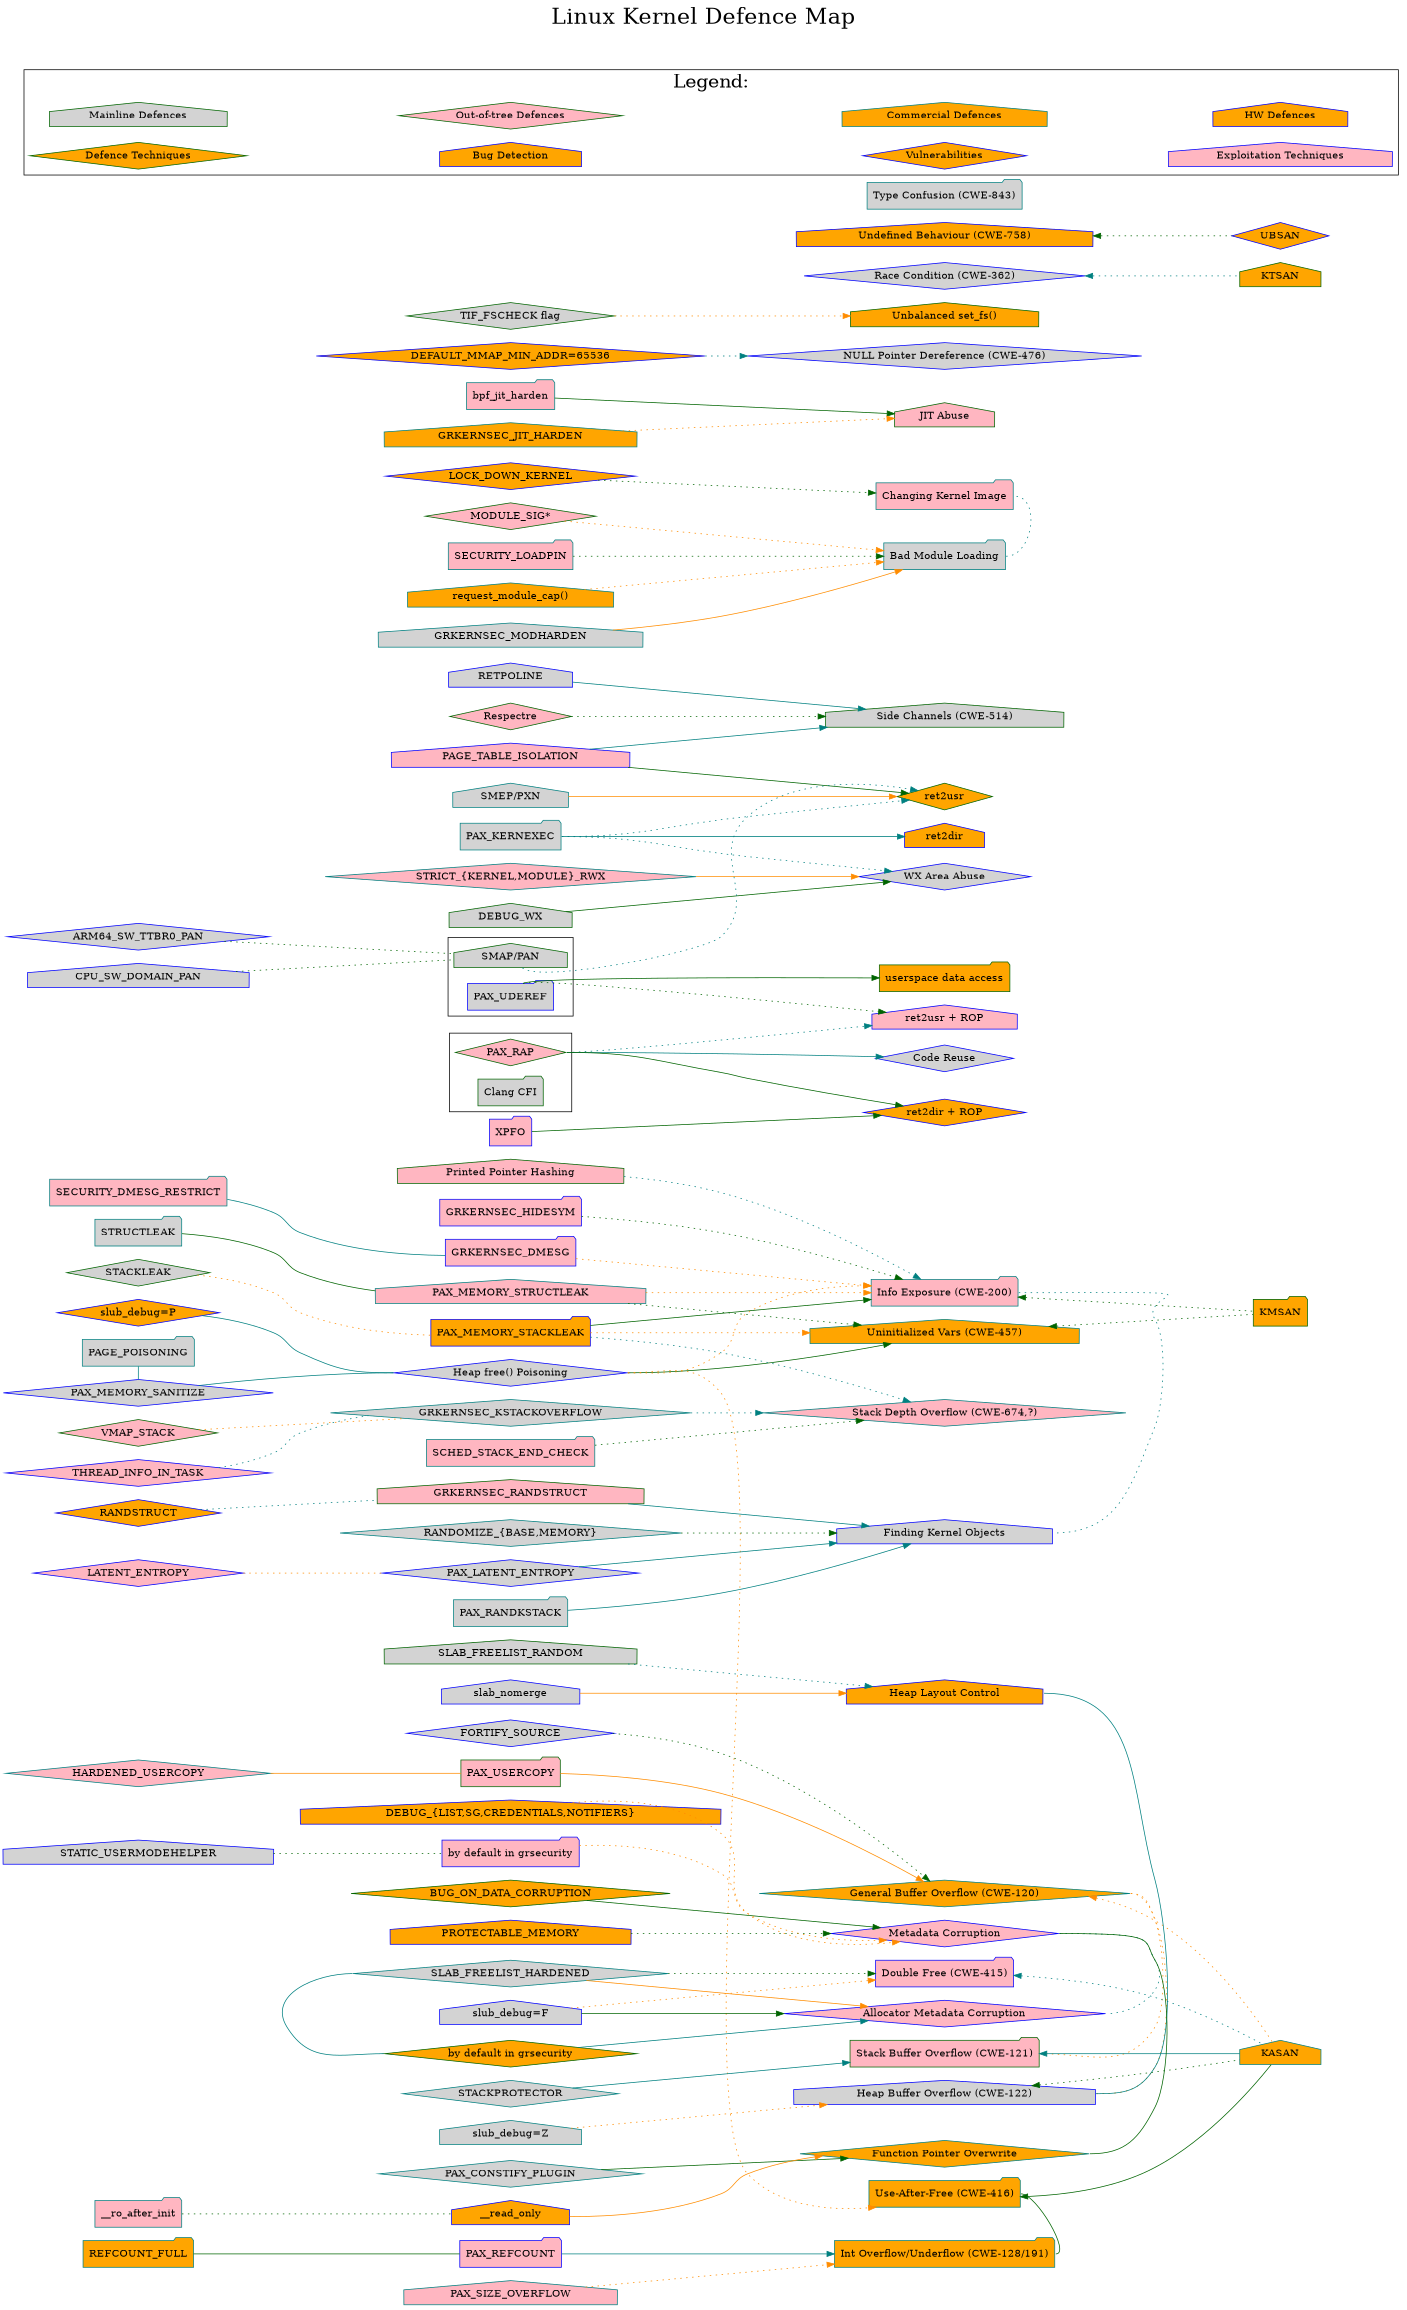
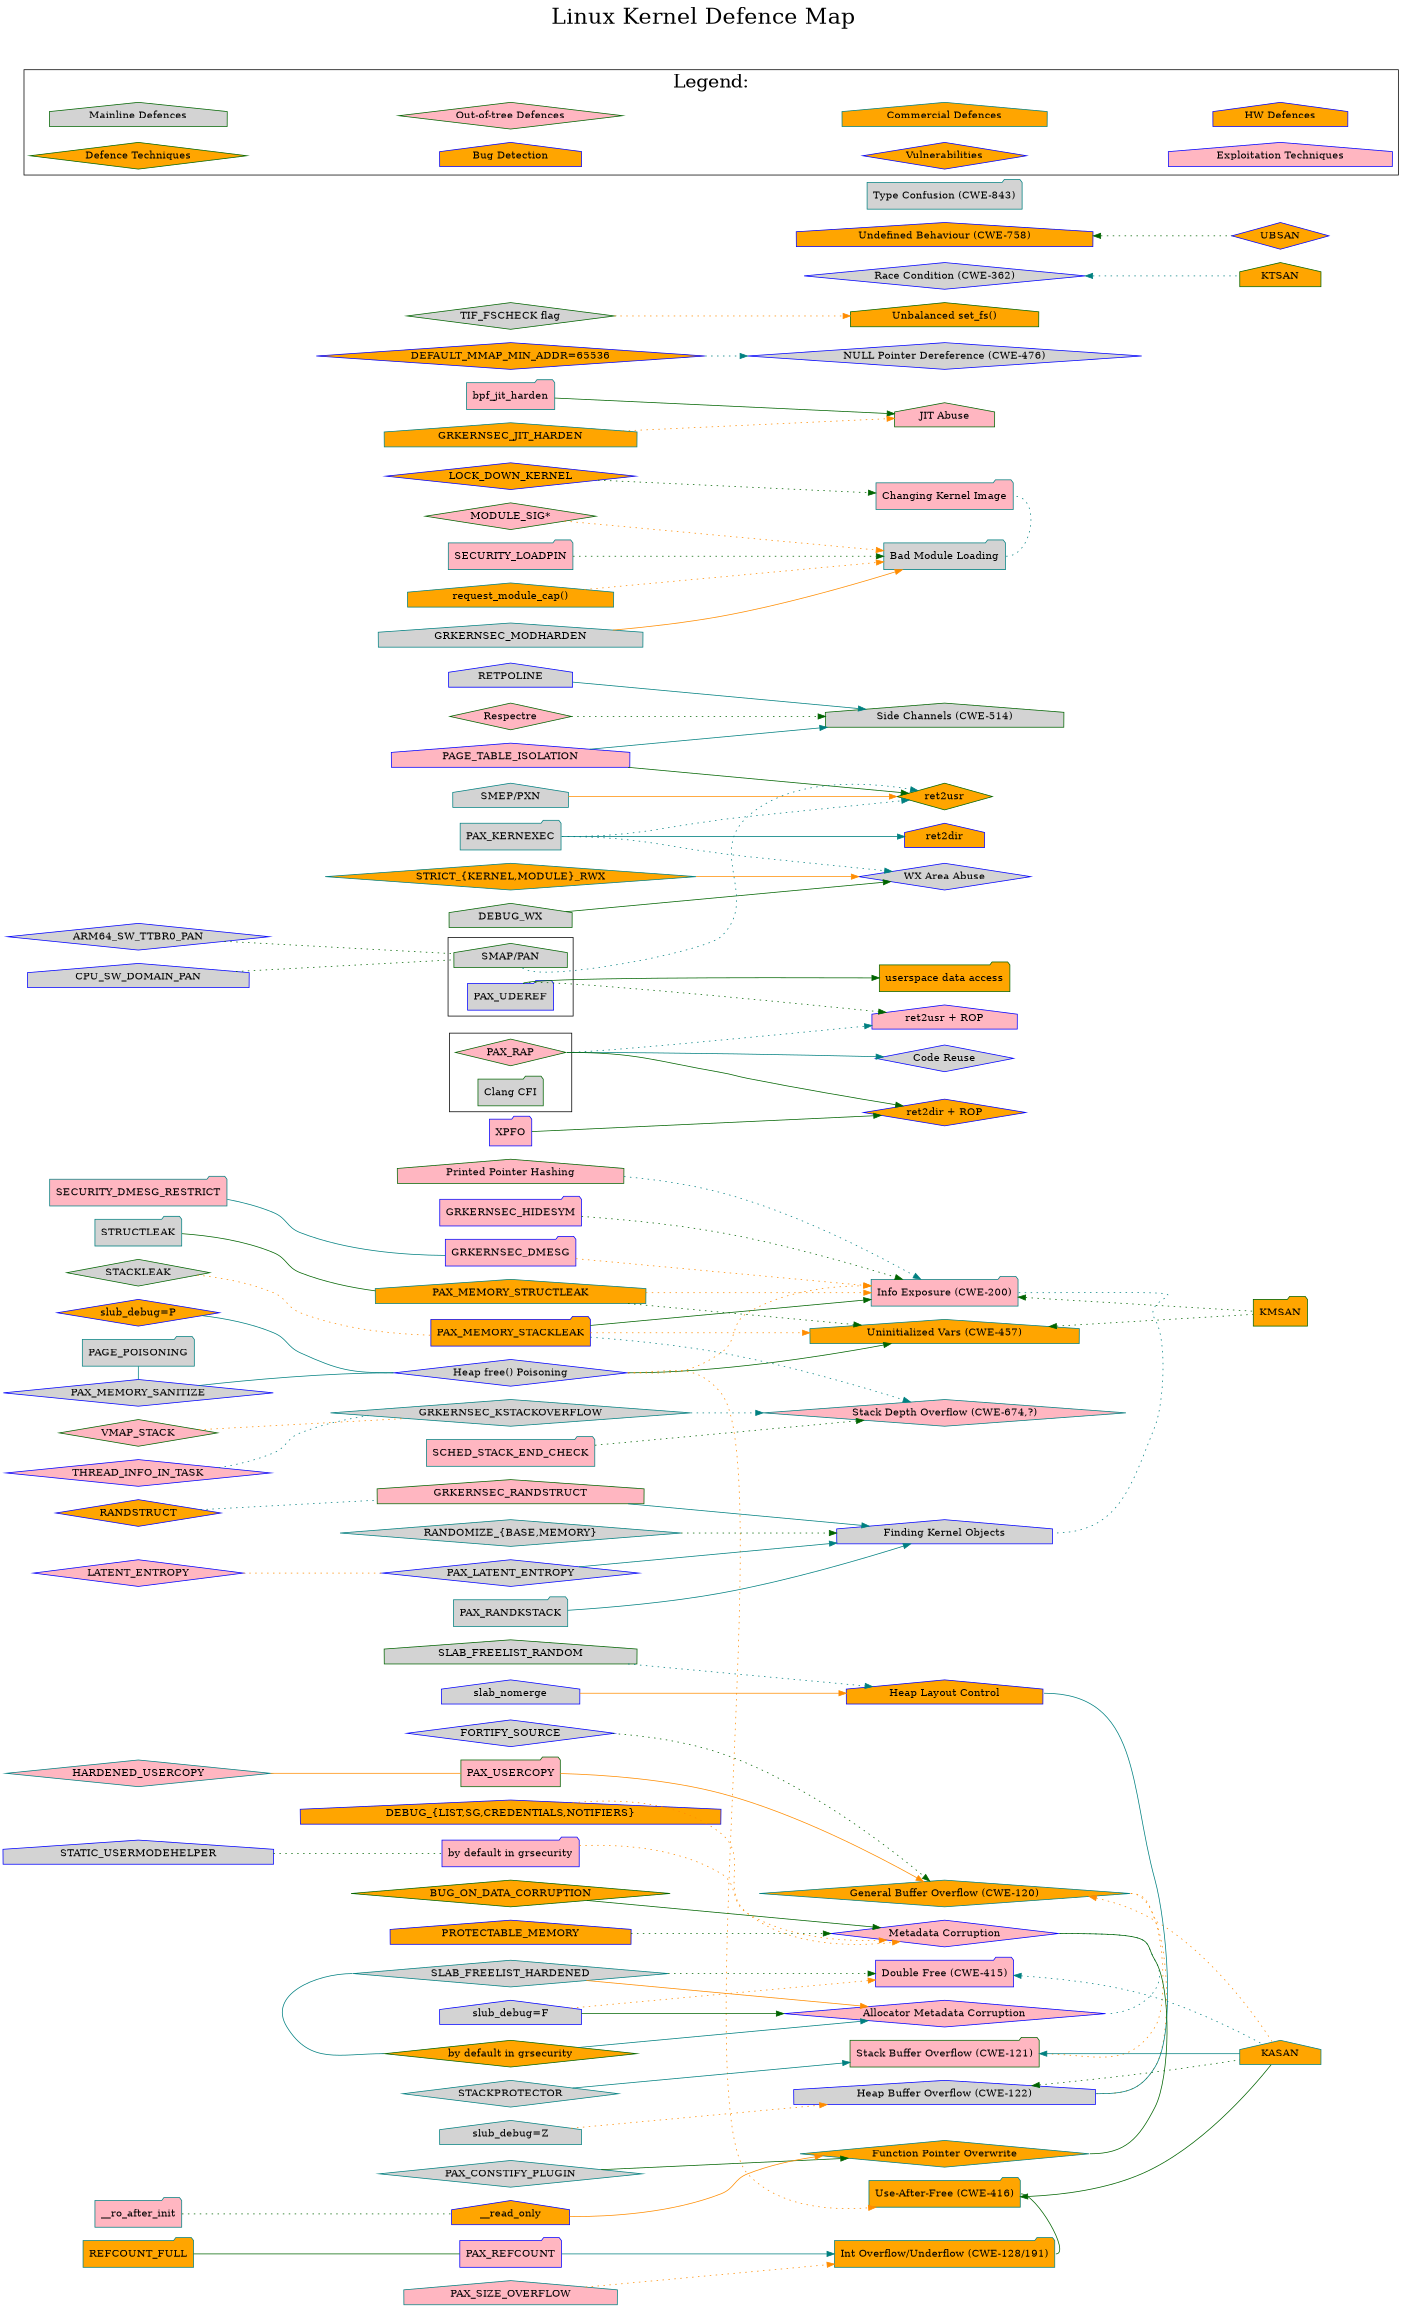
(511, 877) -> (511, 877)
(511, 1293) -> (511, 1293)
